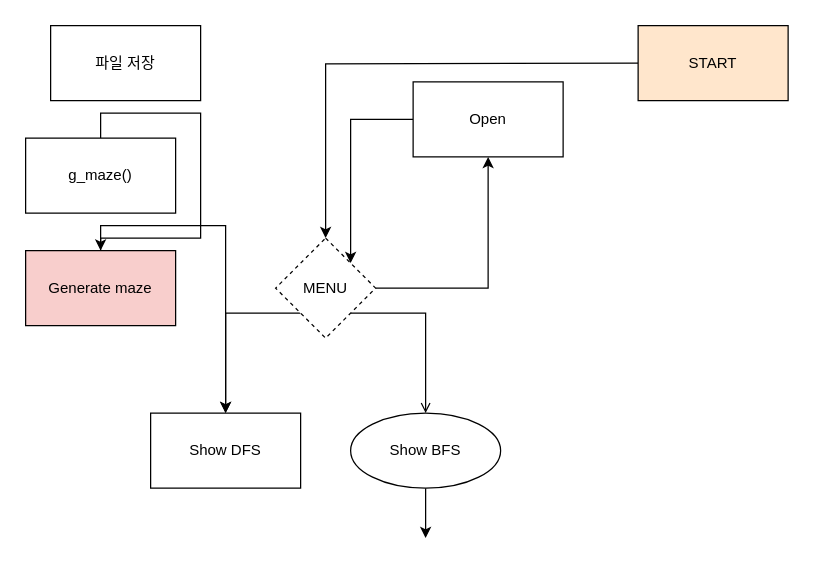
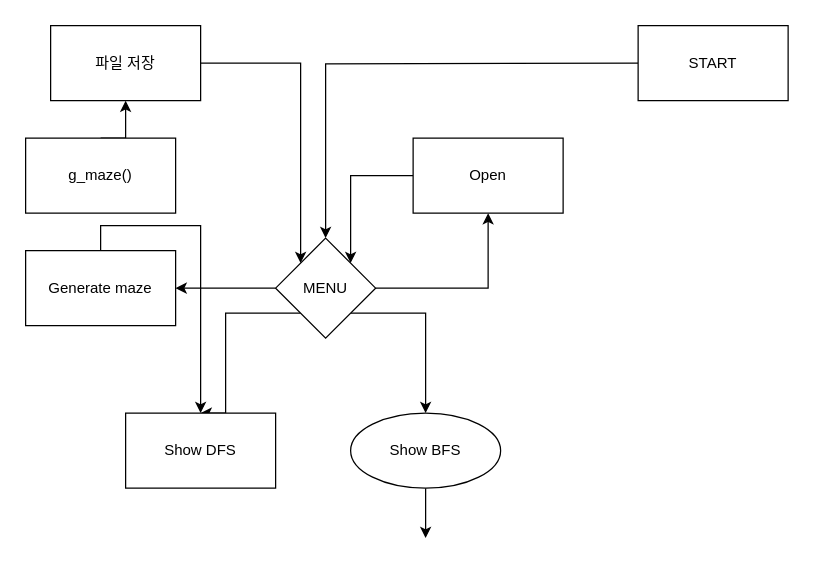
(713, 63) -> (713, 63)
none -> (301, 109)
(193, 113) -> (126, 125)
(488, 119) -> (488, 176)
(101, 288) -> (101, 288)
none -> (230, 288)
(326, 288) -> (326, 288)
(426, 405) -> (426, 403)
(226, 451) -> (201, 451)
